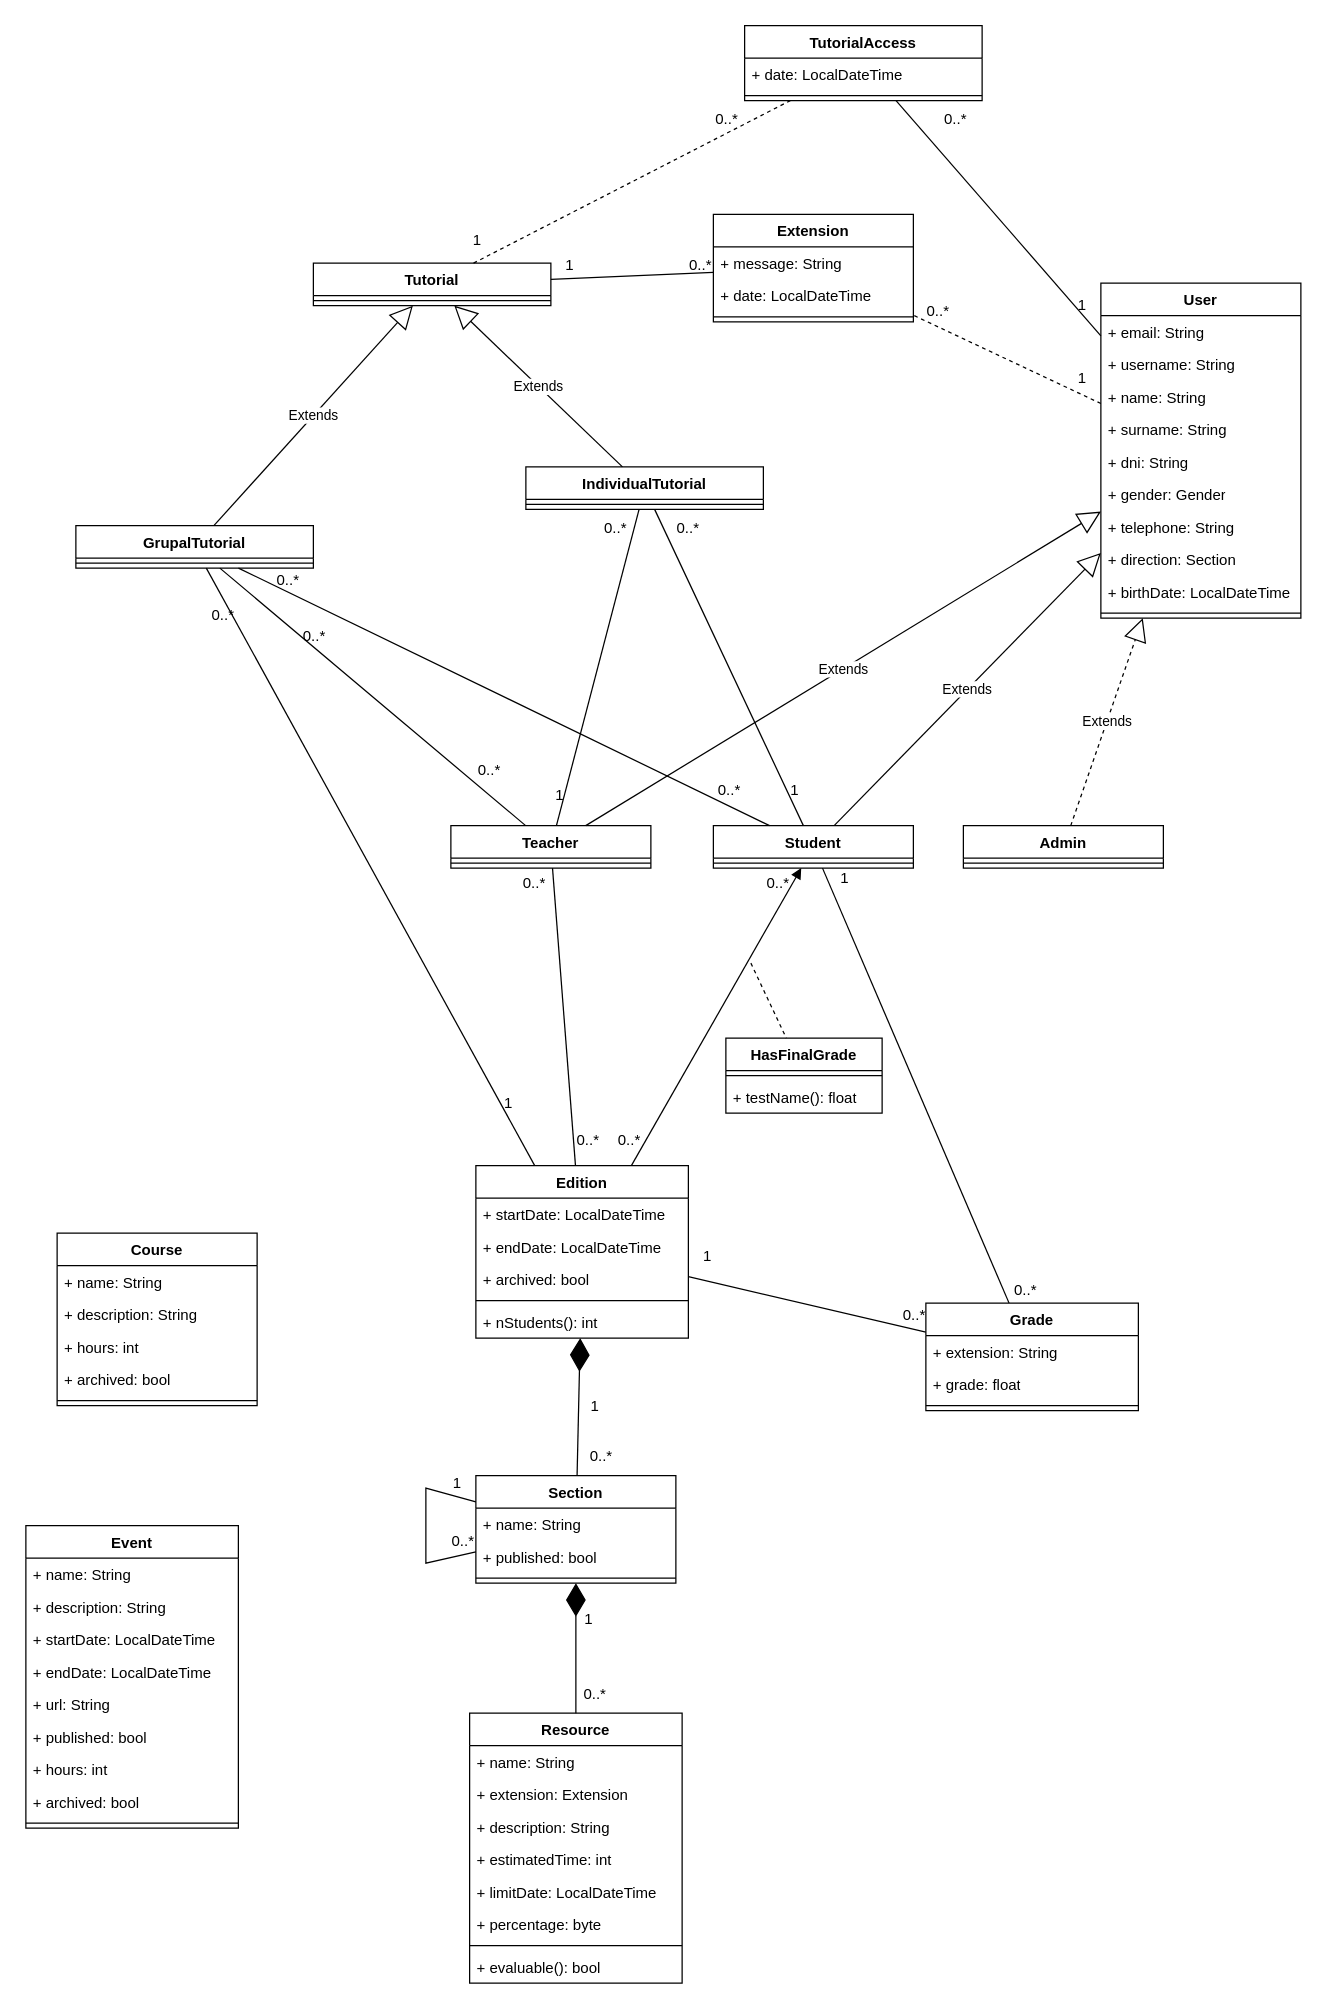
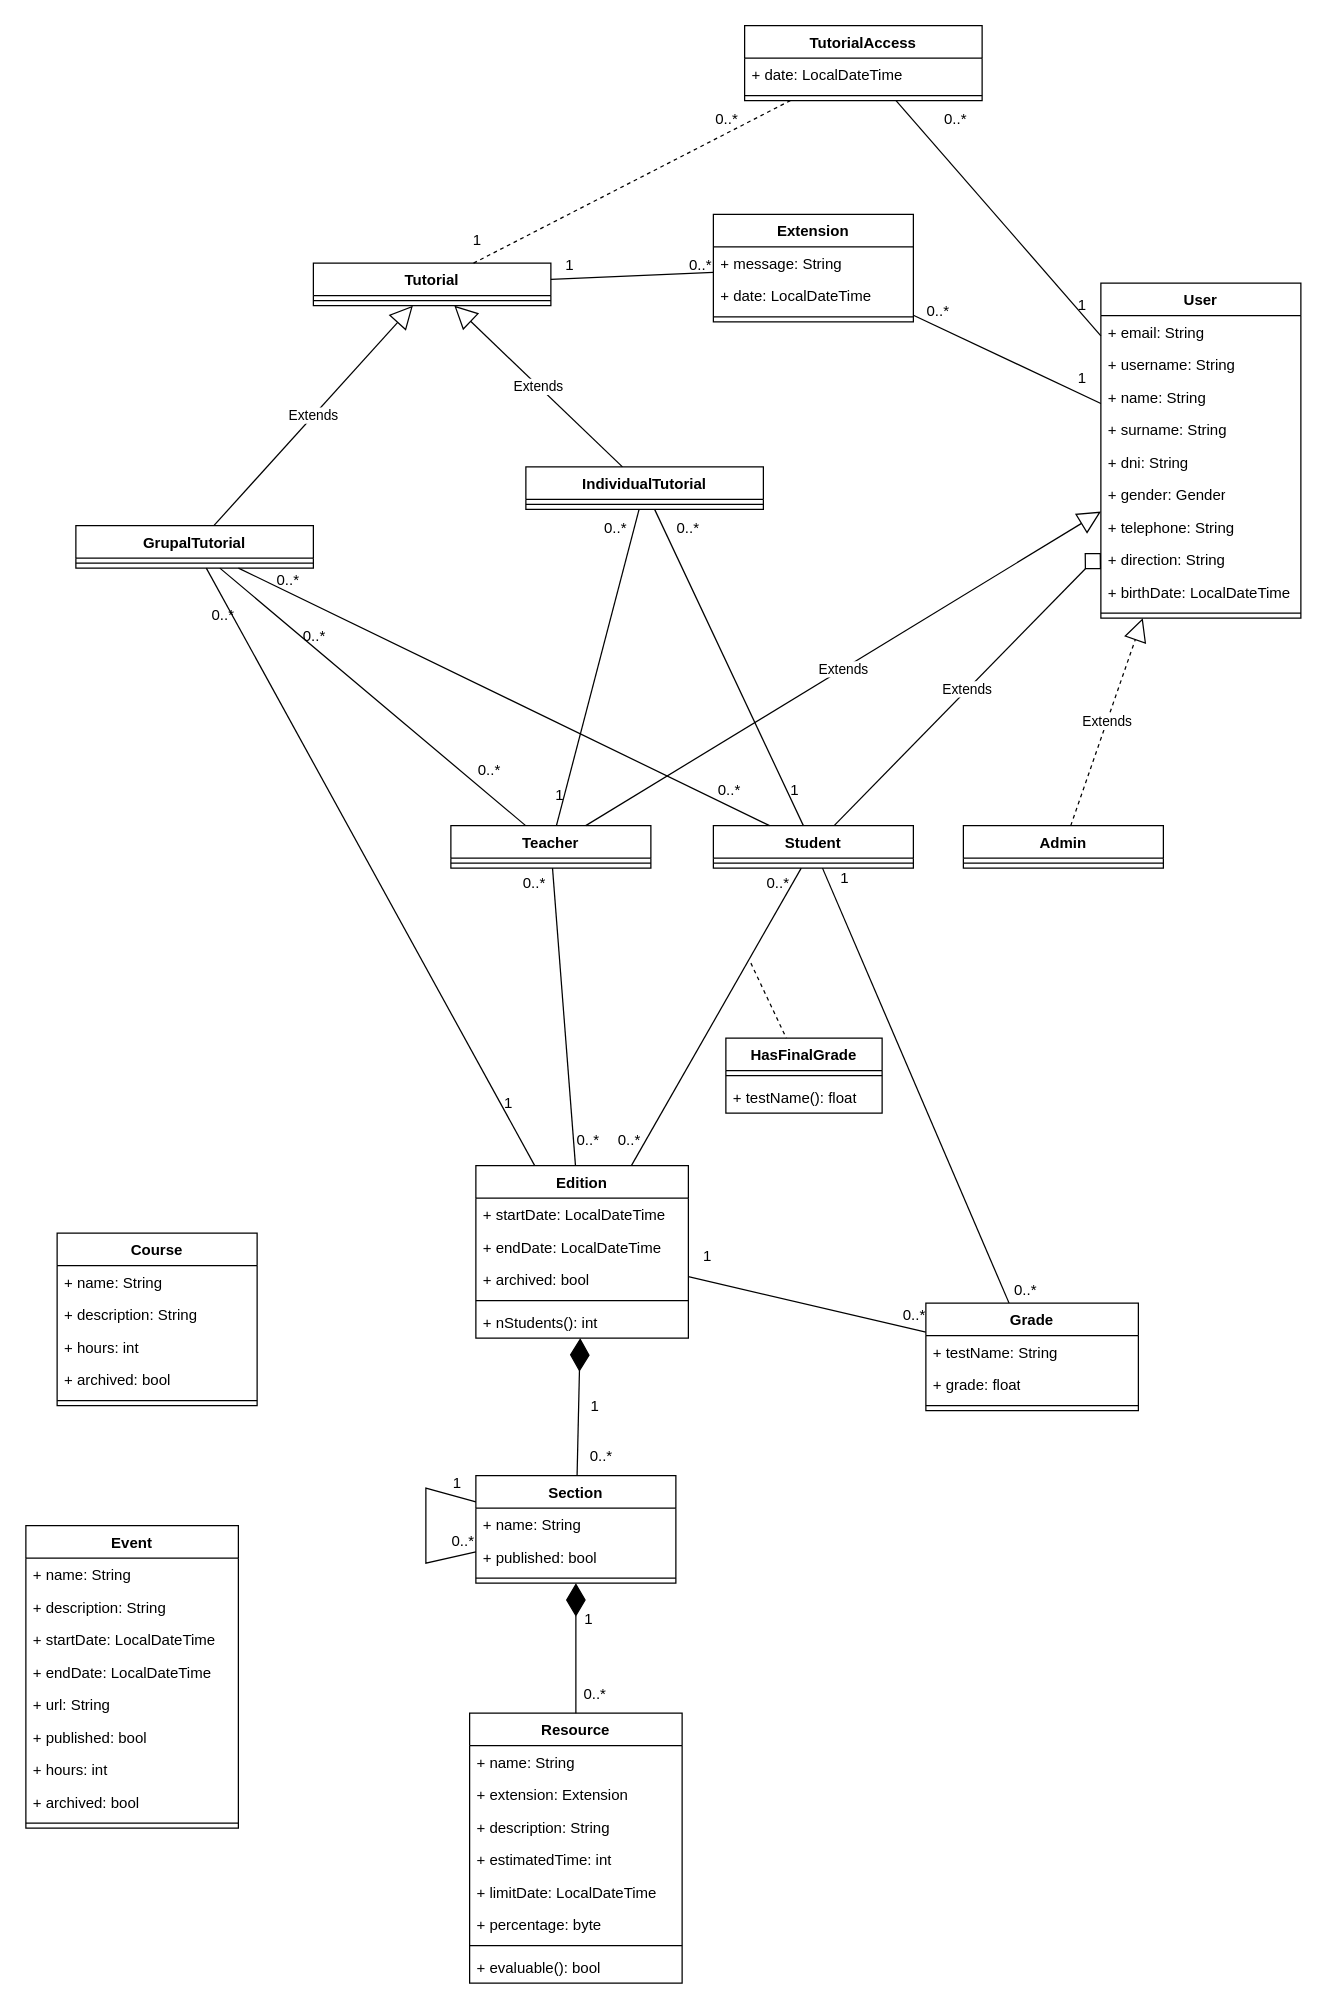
(1007, 360) -> (1007, 360)
(1180, 561) -> (1176, 561)
(1084, 570) -> (1084, 569)
(795, 878) -> (797, 875)
(1003, 1353) -> (1001, 1353)
